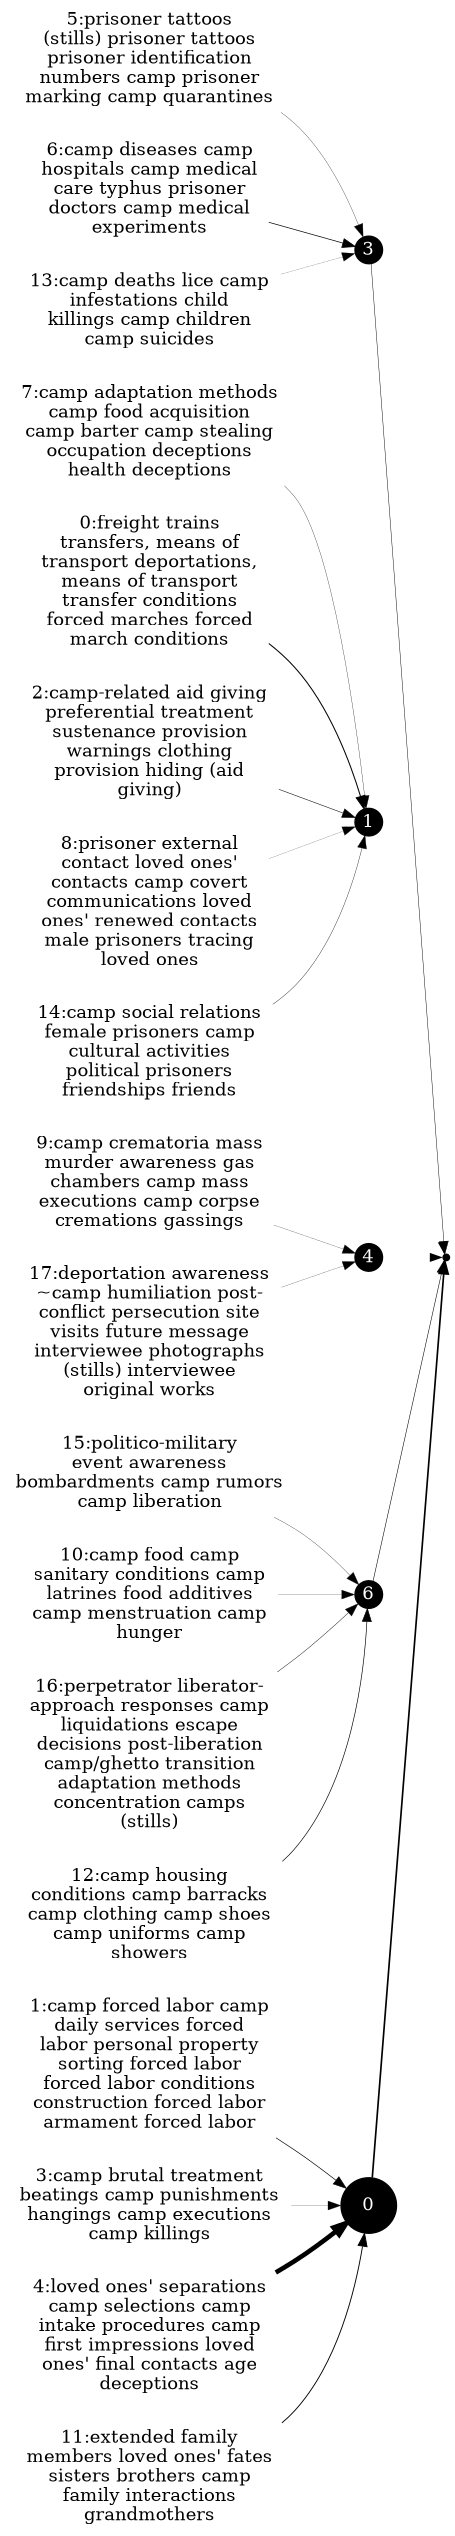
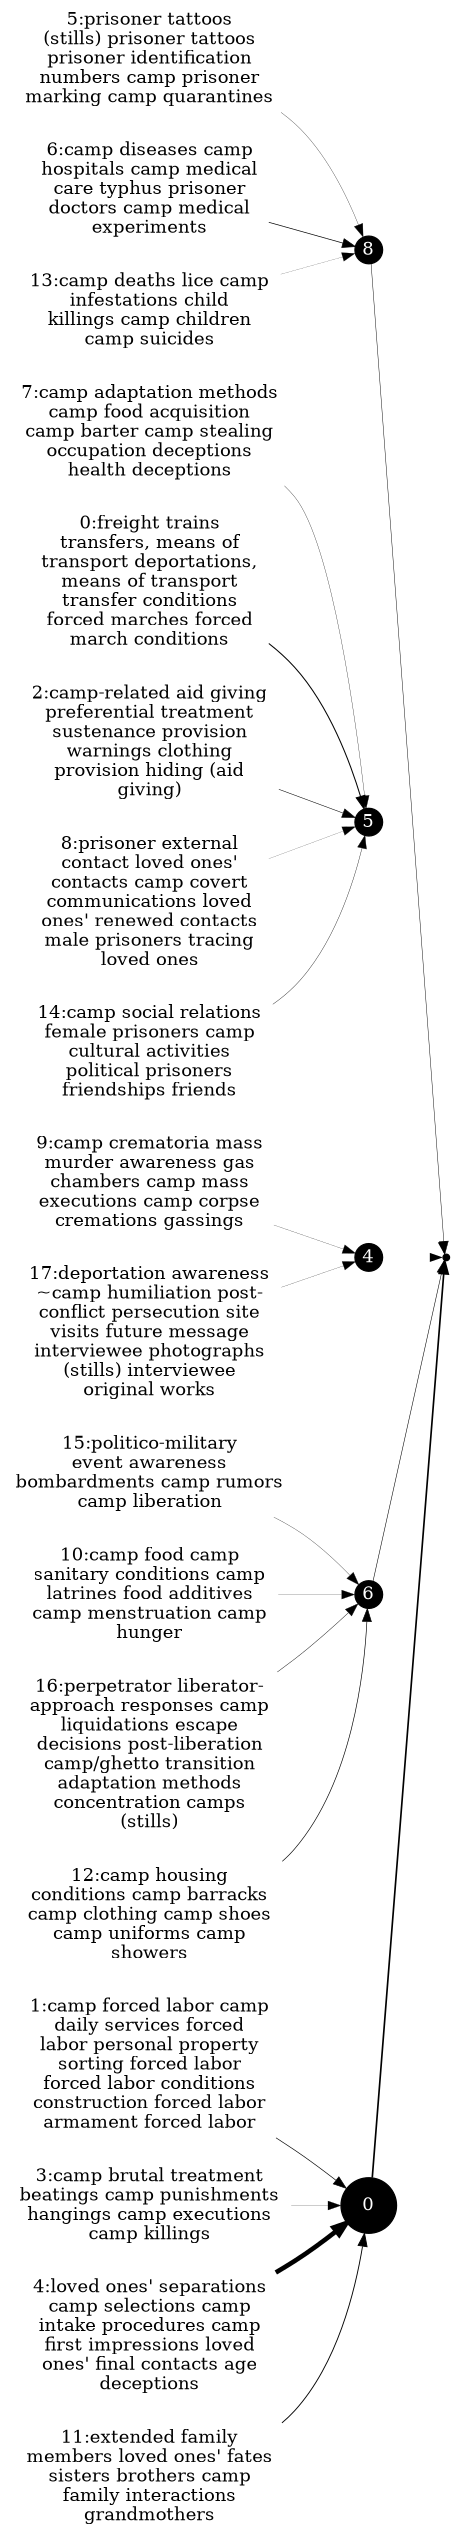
(369, 250) -> (369, 250)
(369, 822) -> (369, 822)
